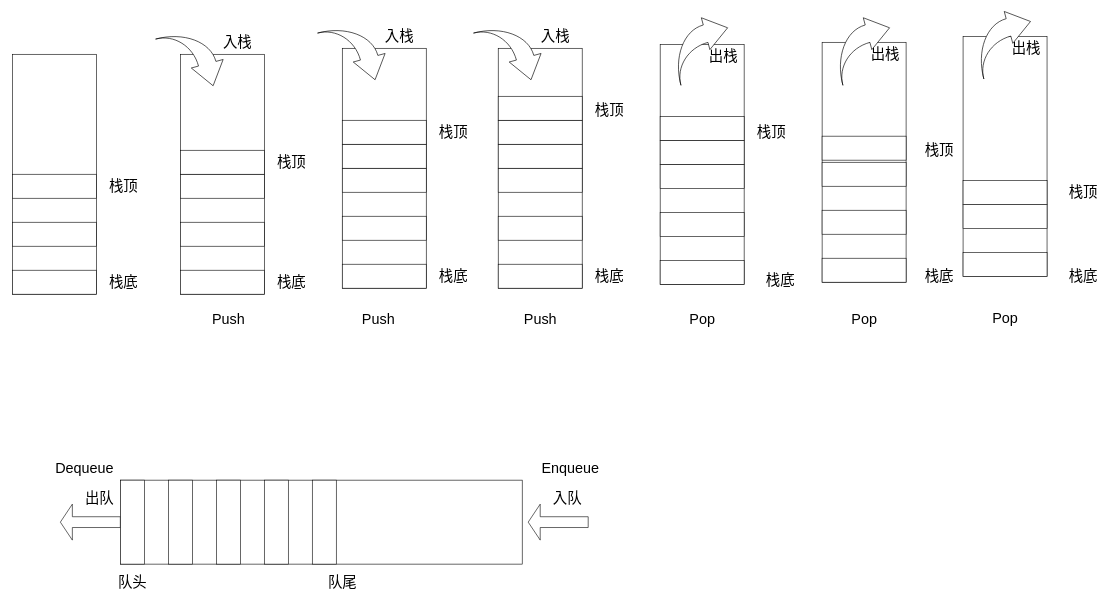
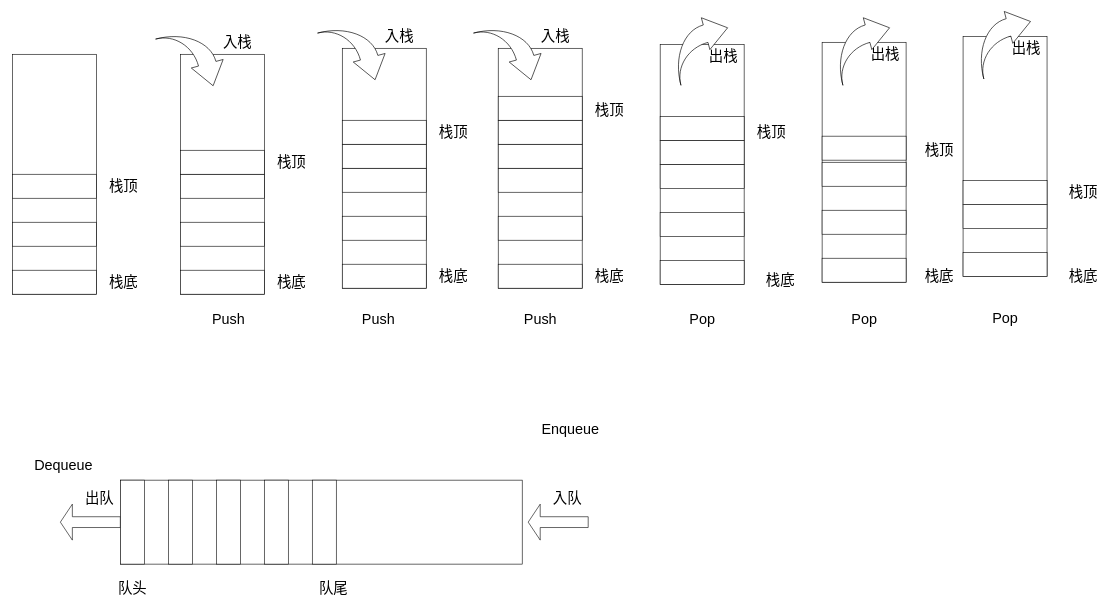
(84, 468) -> (63, 465)
(570, 468) -> (570, 429)
(132, 582) -> (132, 588)
(342, 582) -> (333, 588)
